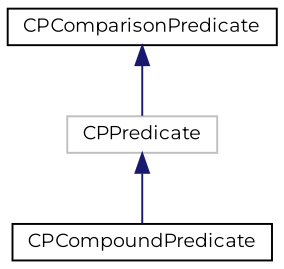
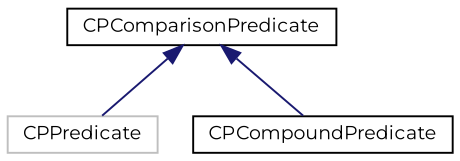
(142, 198) -> (270, 87)
